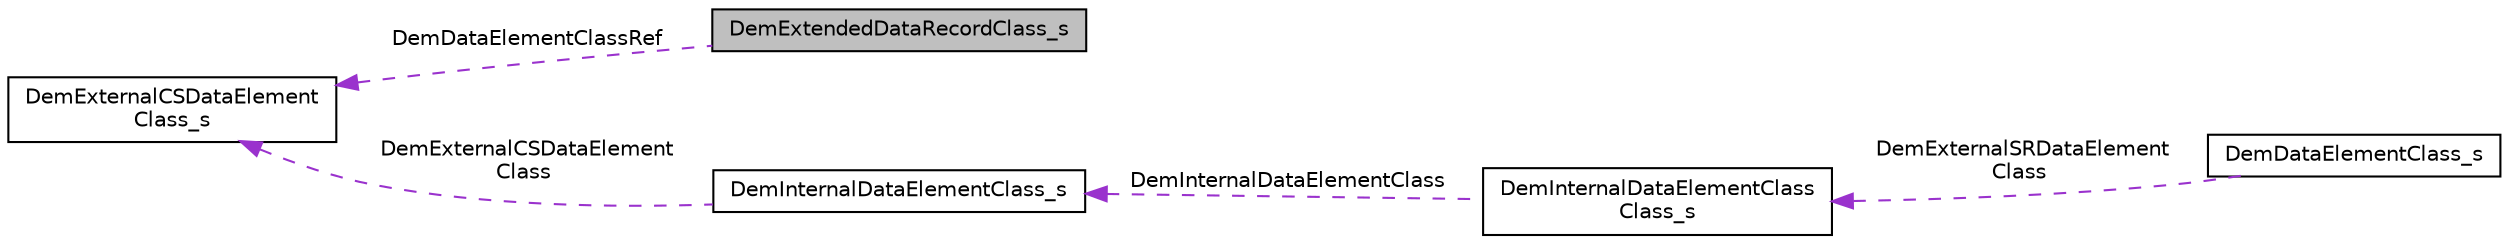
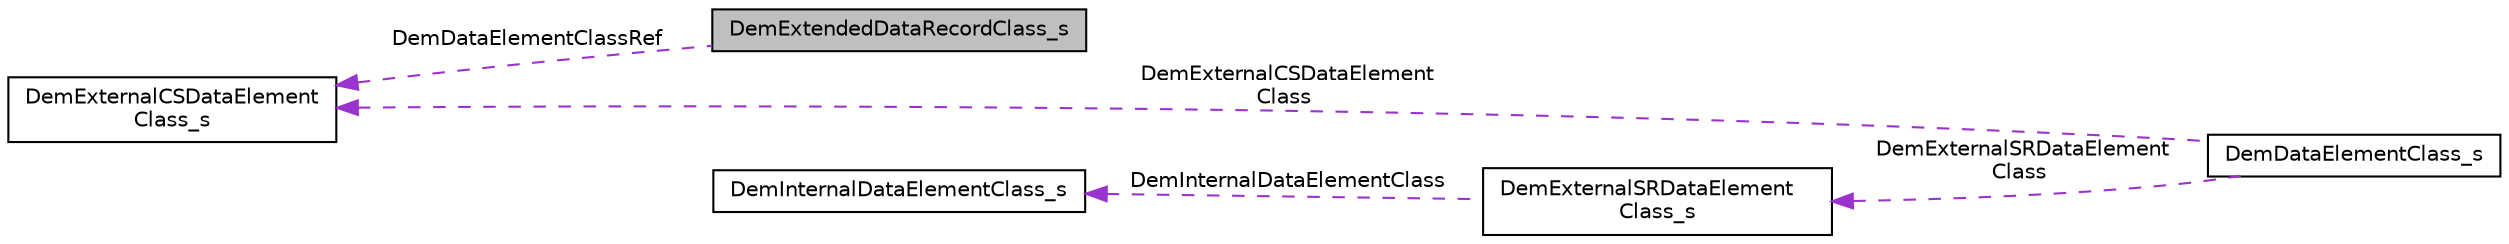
(483, 199) -> (1283, 111)
(1658, 202) -> (1658, 202)
